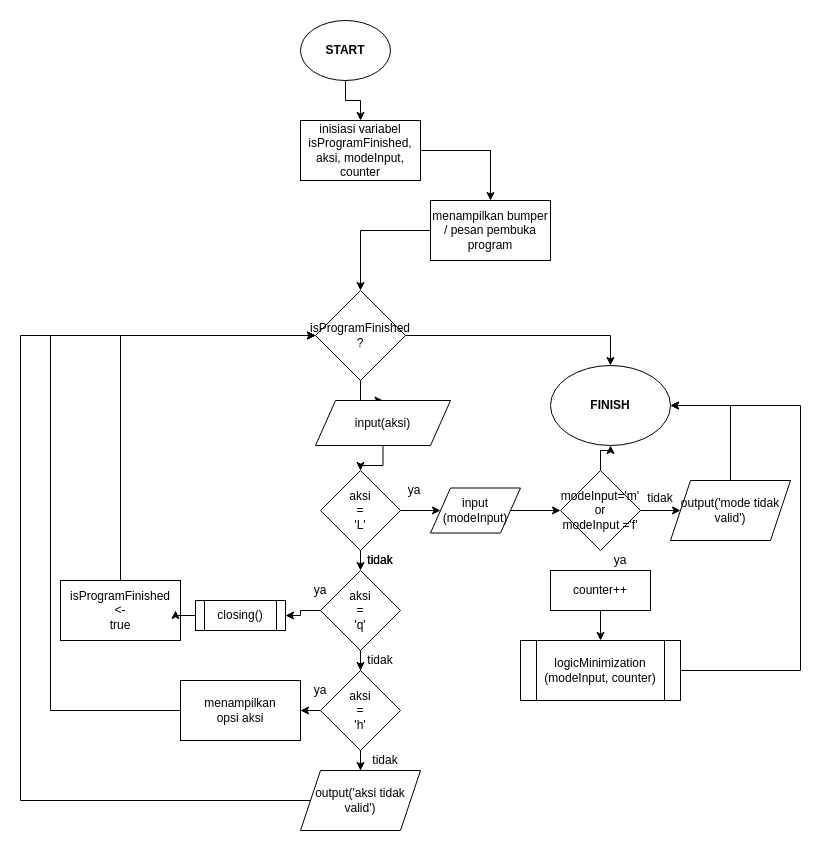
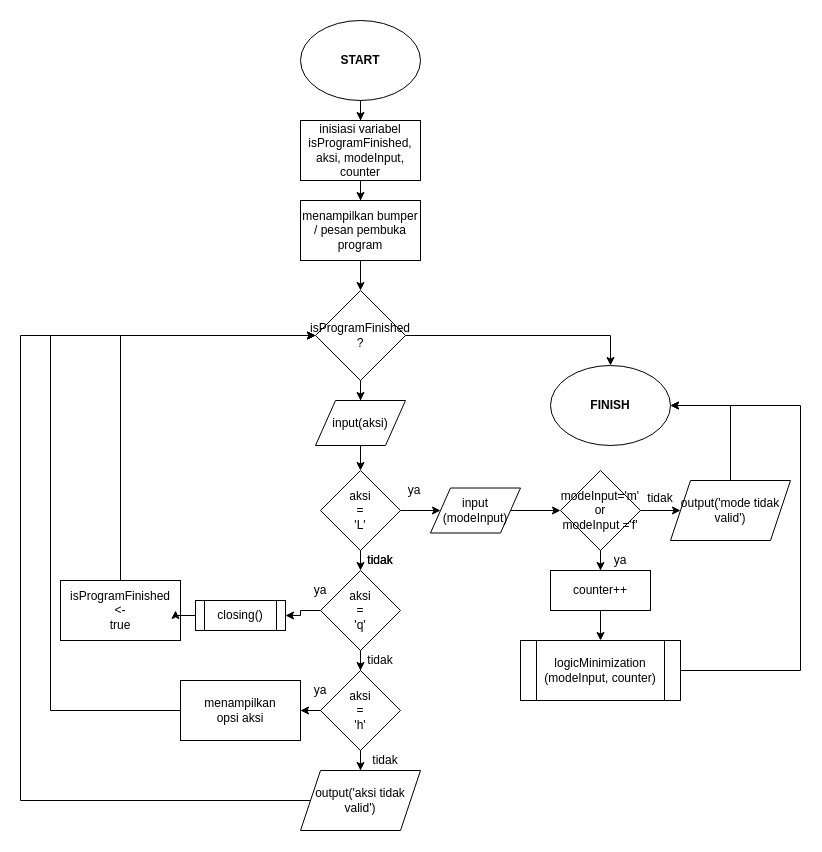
(346, 51) -> (361, 61)
(491, 231) -> (361, 231)
(383, 423) -> (361, 423)
(601, 456) -> (601, 565)
